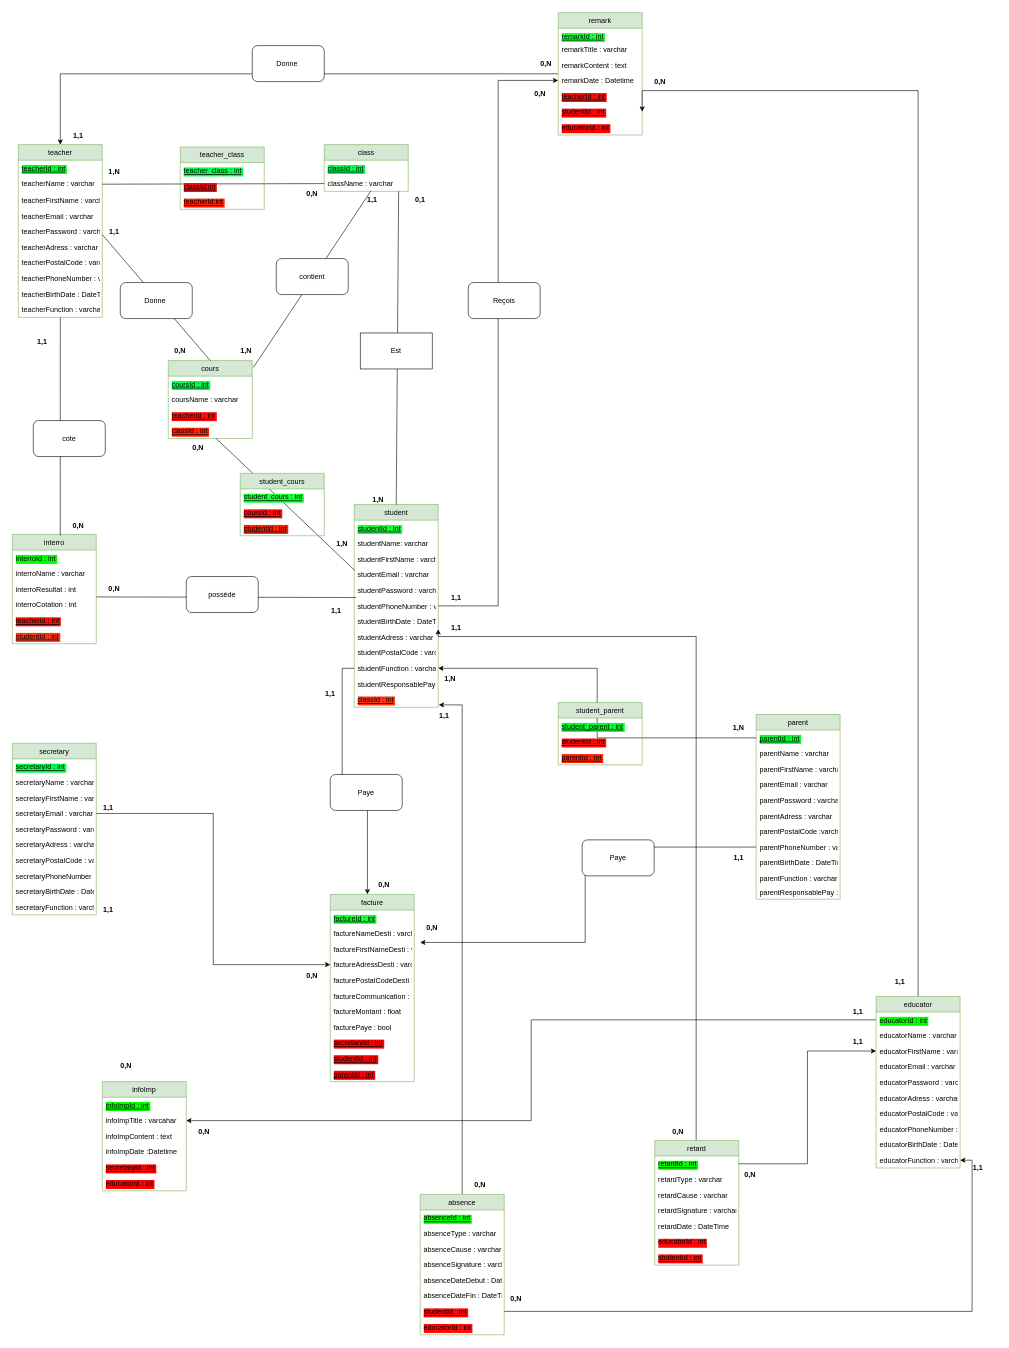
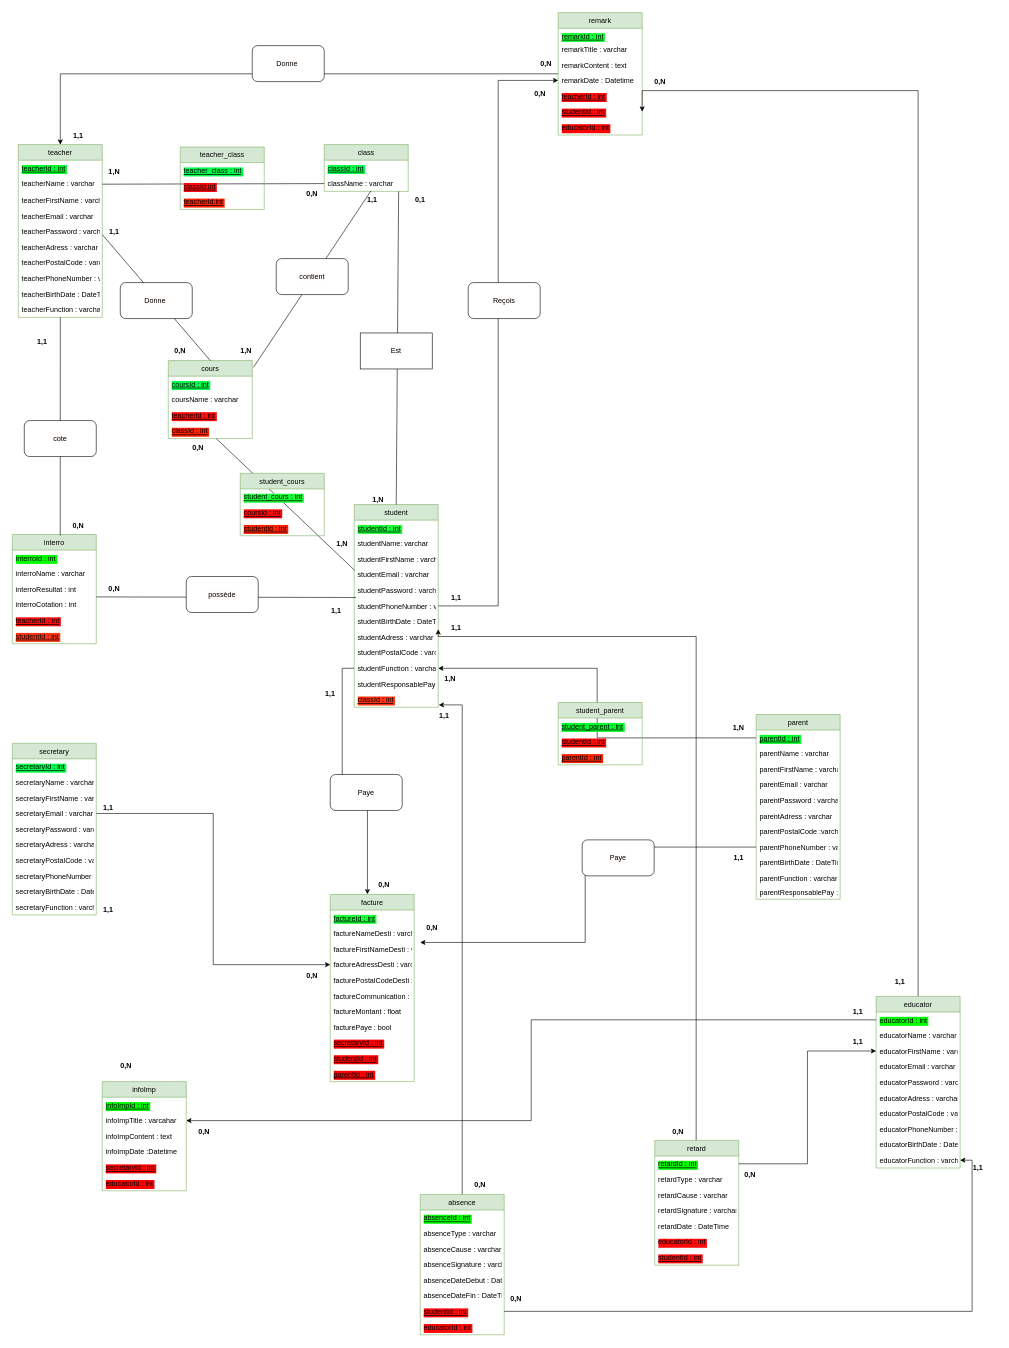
(69, 438) -> (60, 438)
